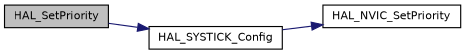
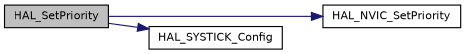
(297, 28) -> (210, 16)
